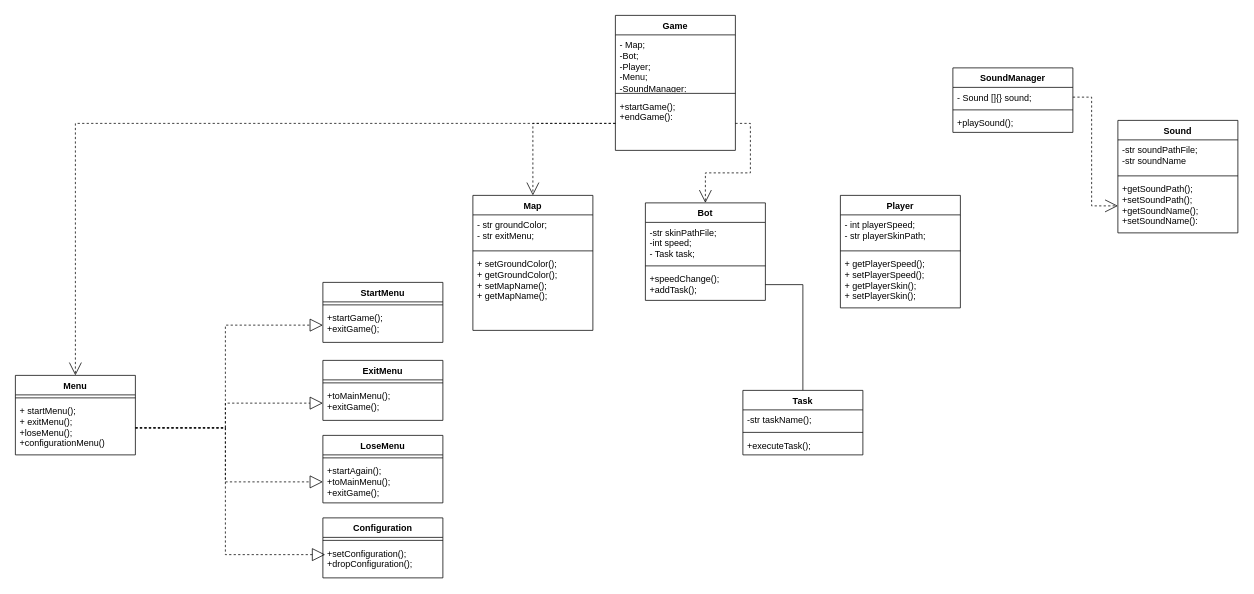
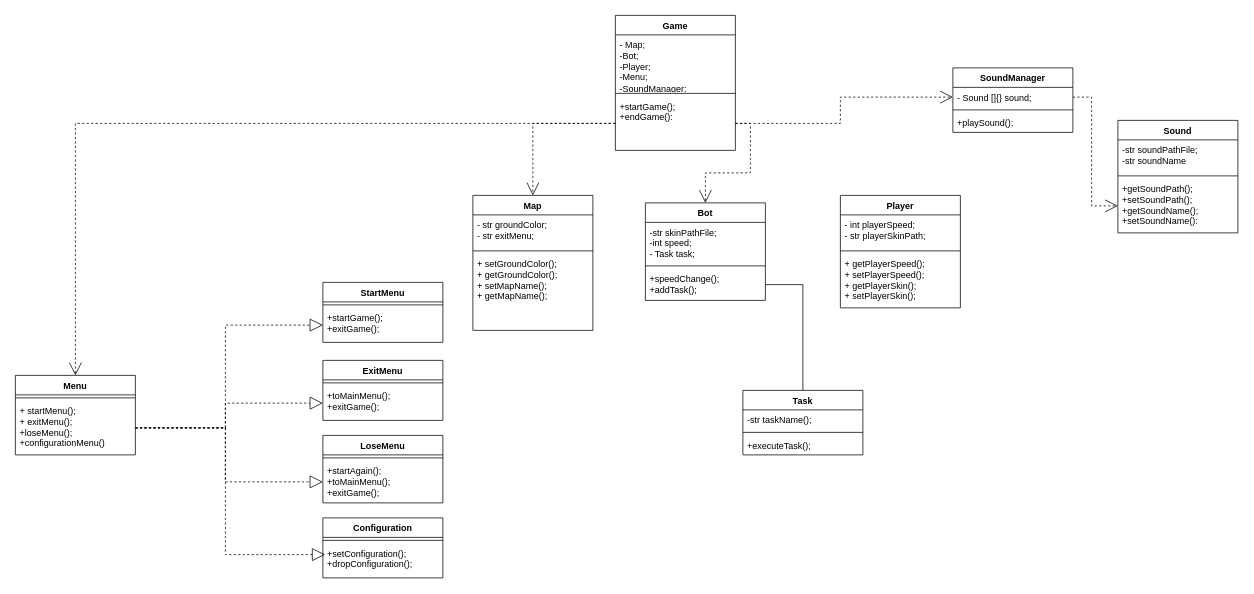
none -> (840, 100)
